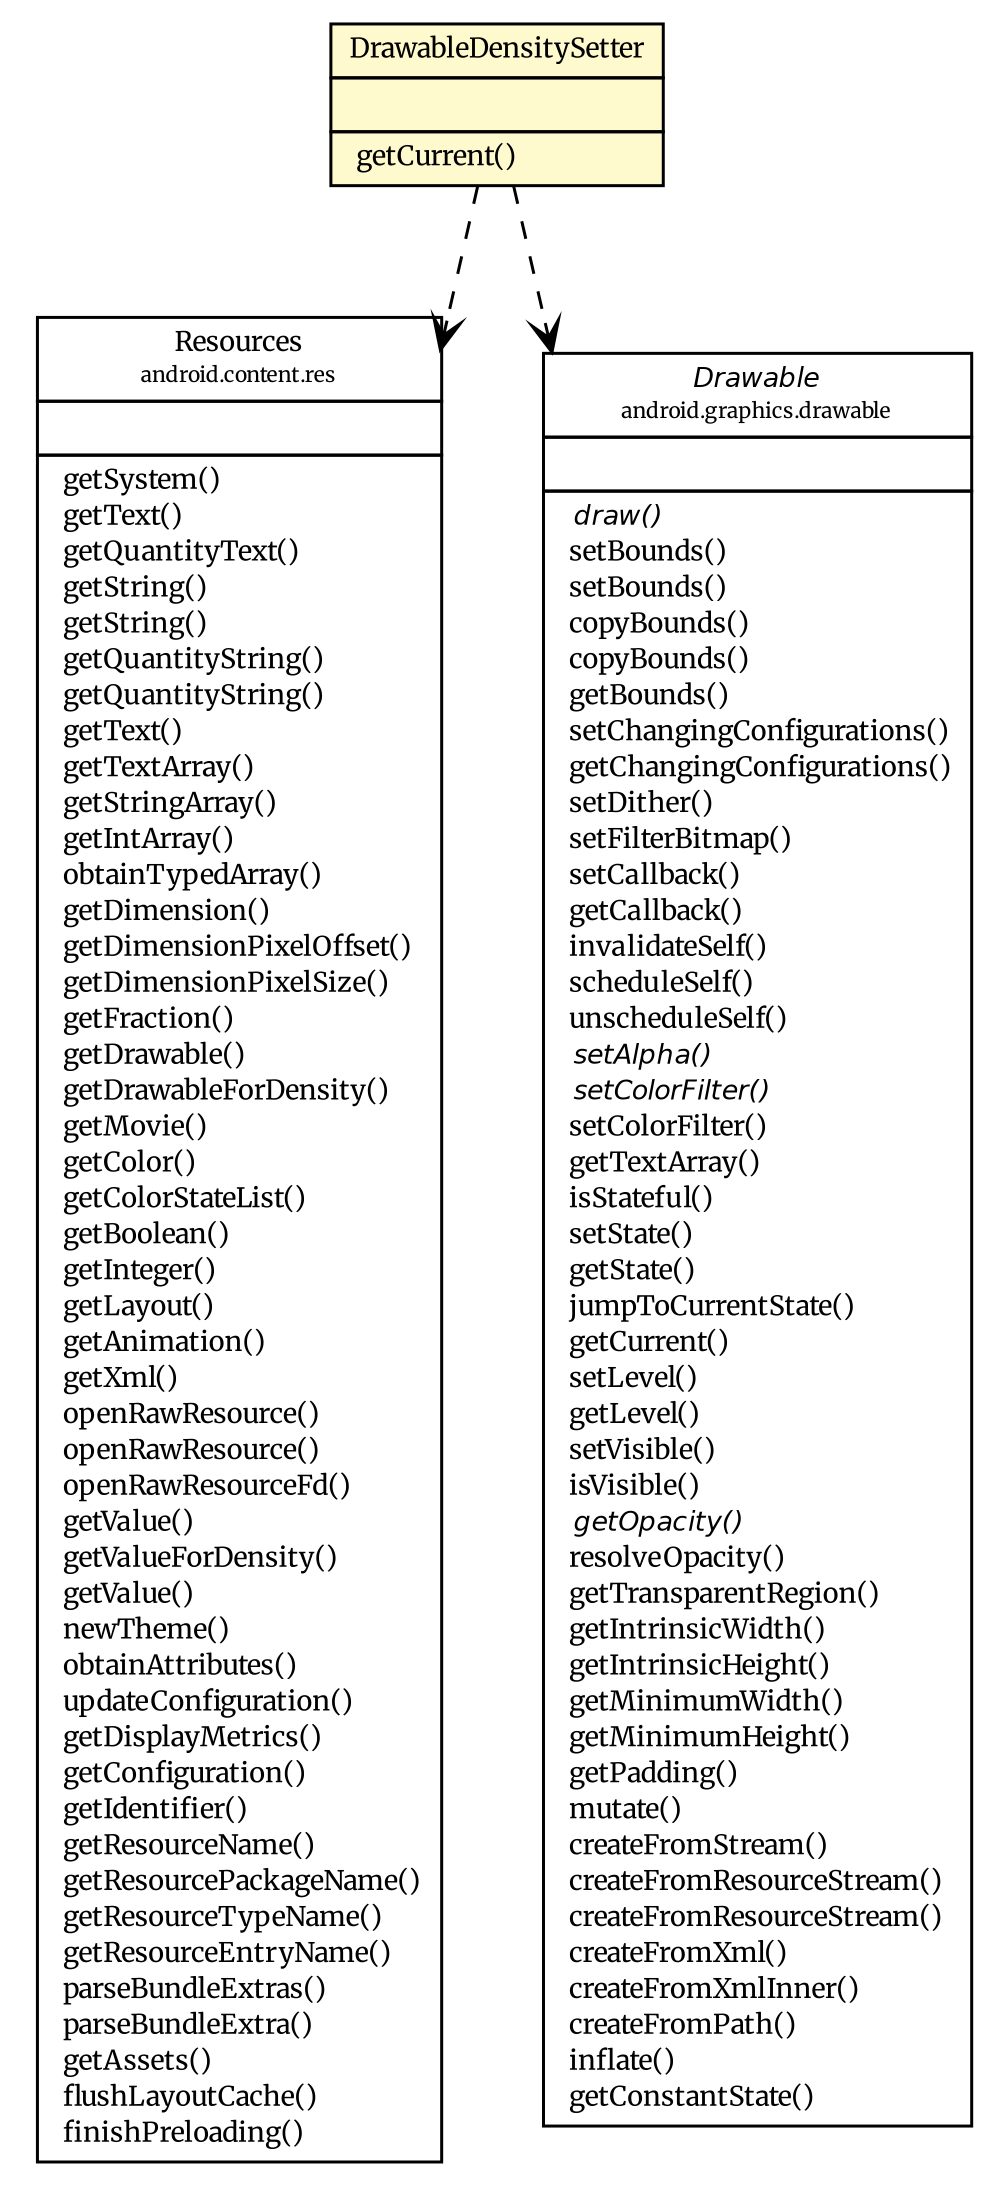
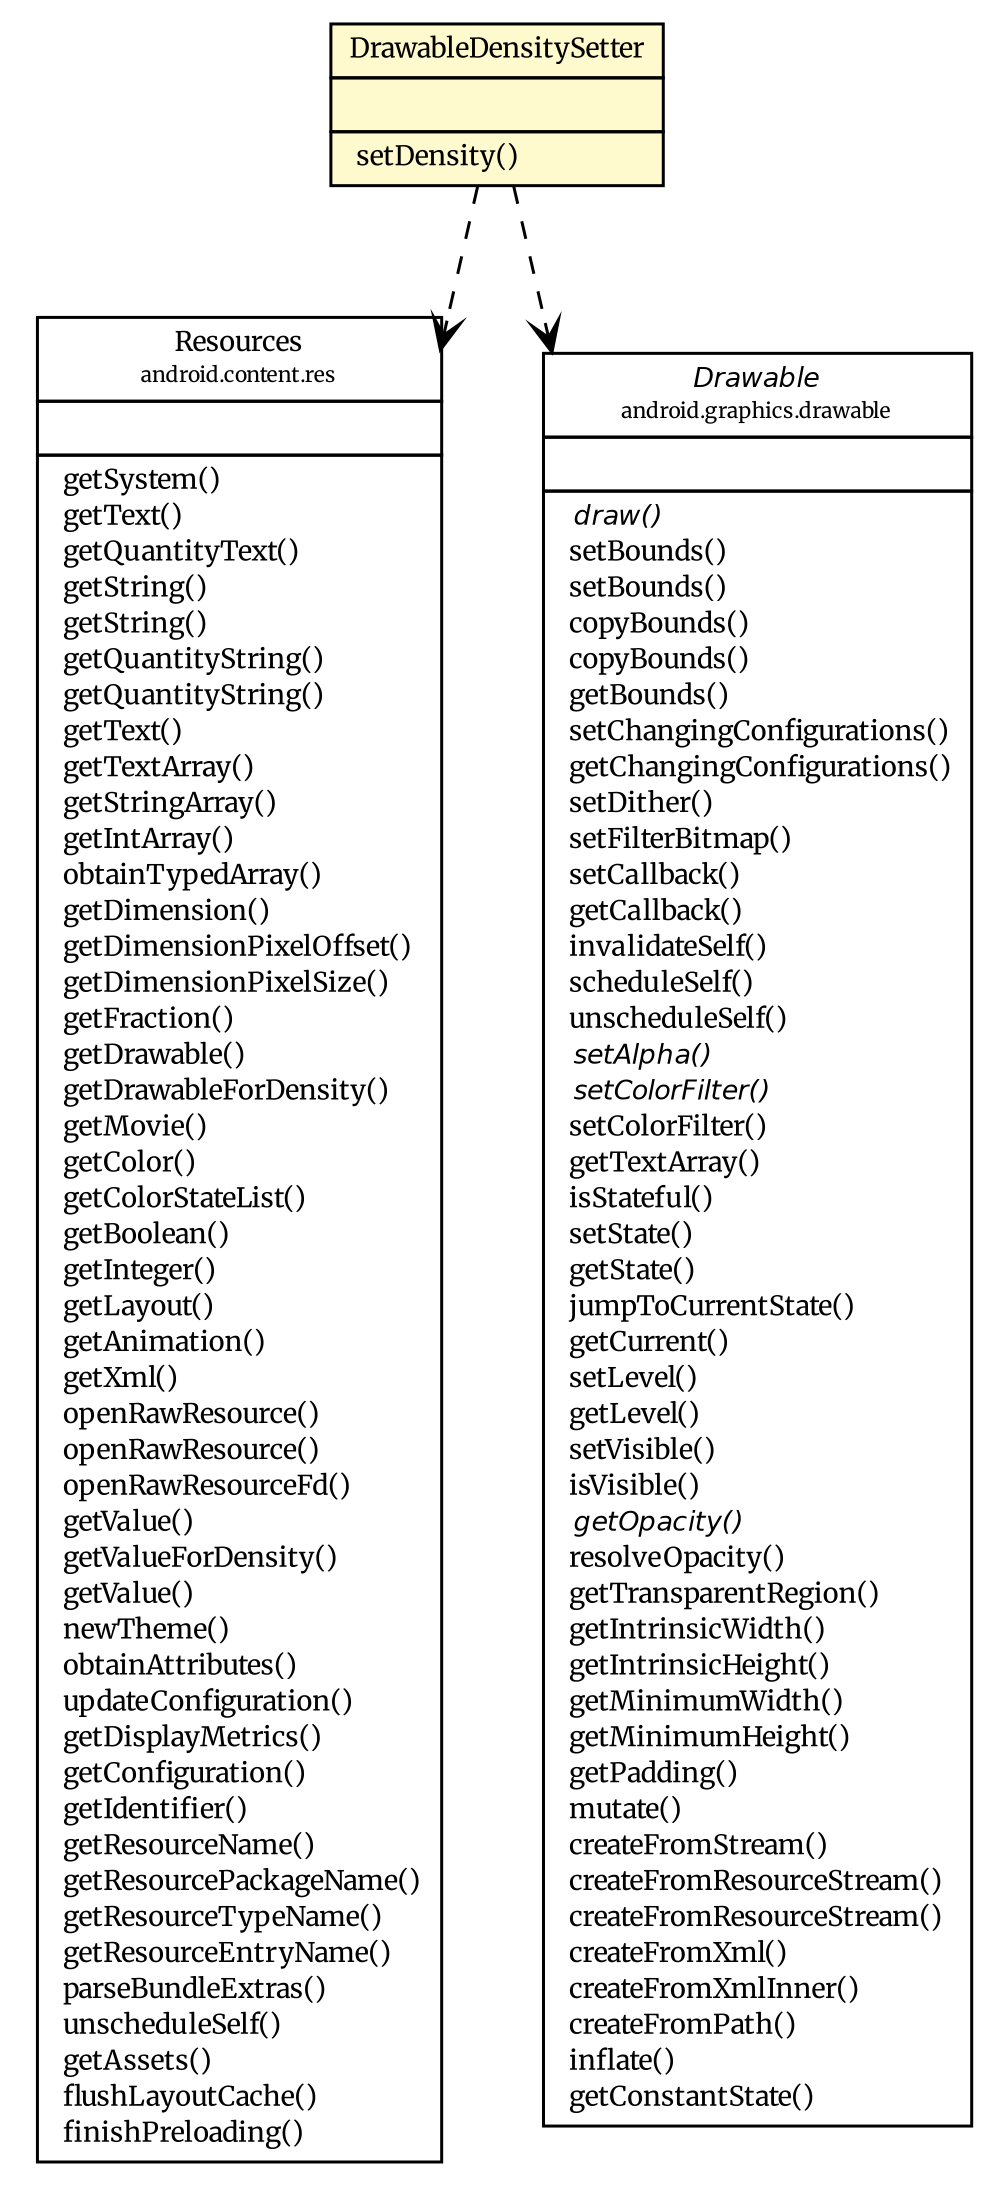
(434, 157) -> (434, 157)
(186, 2026) -> (169, 2026)
